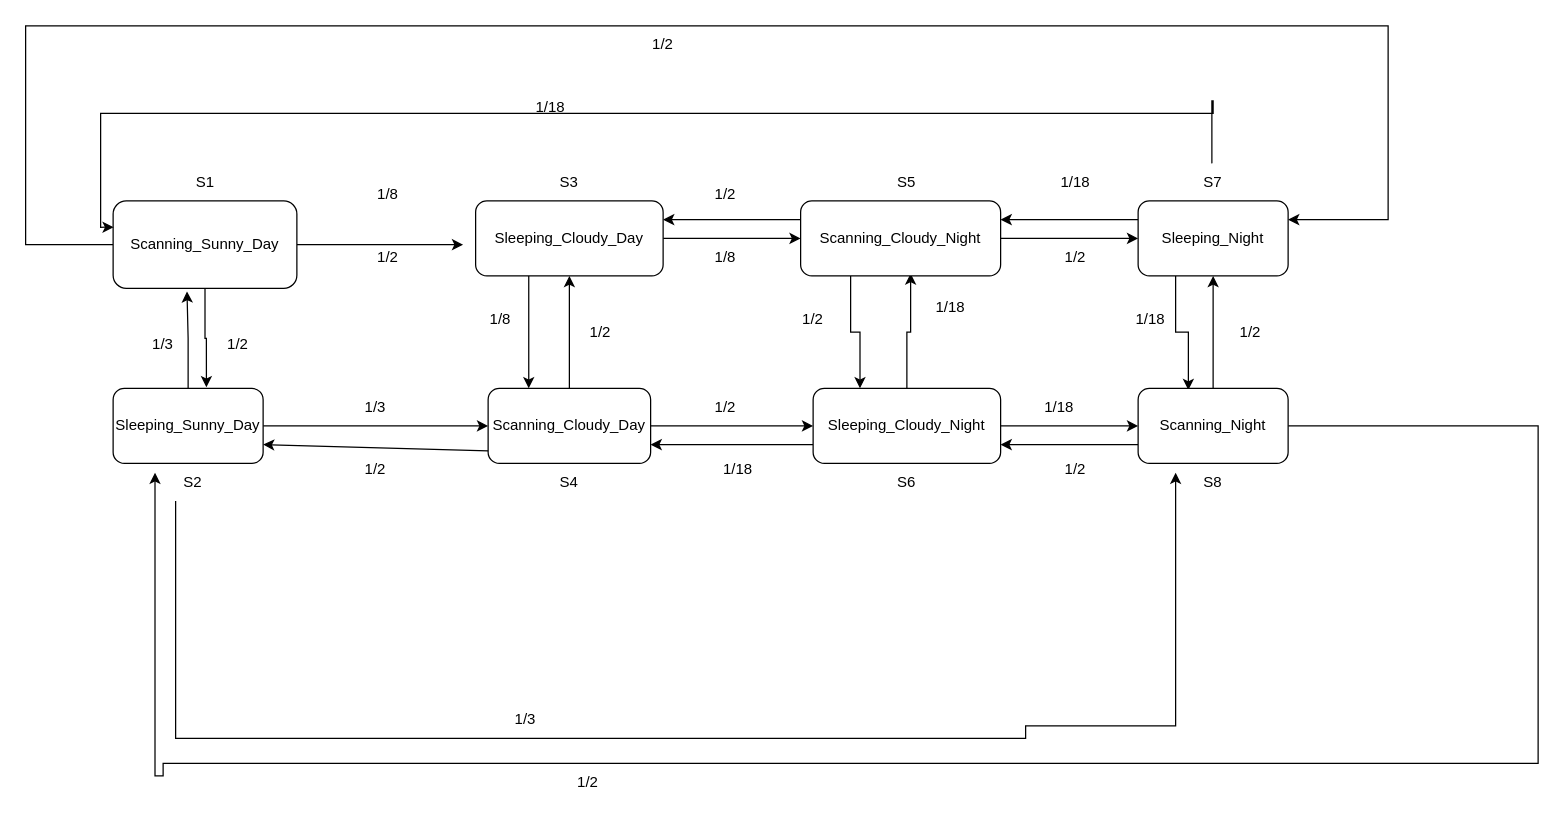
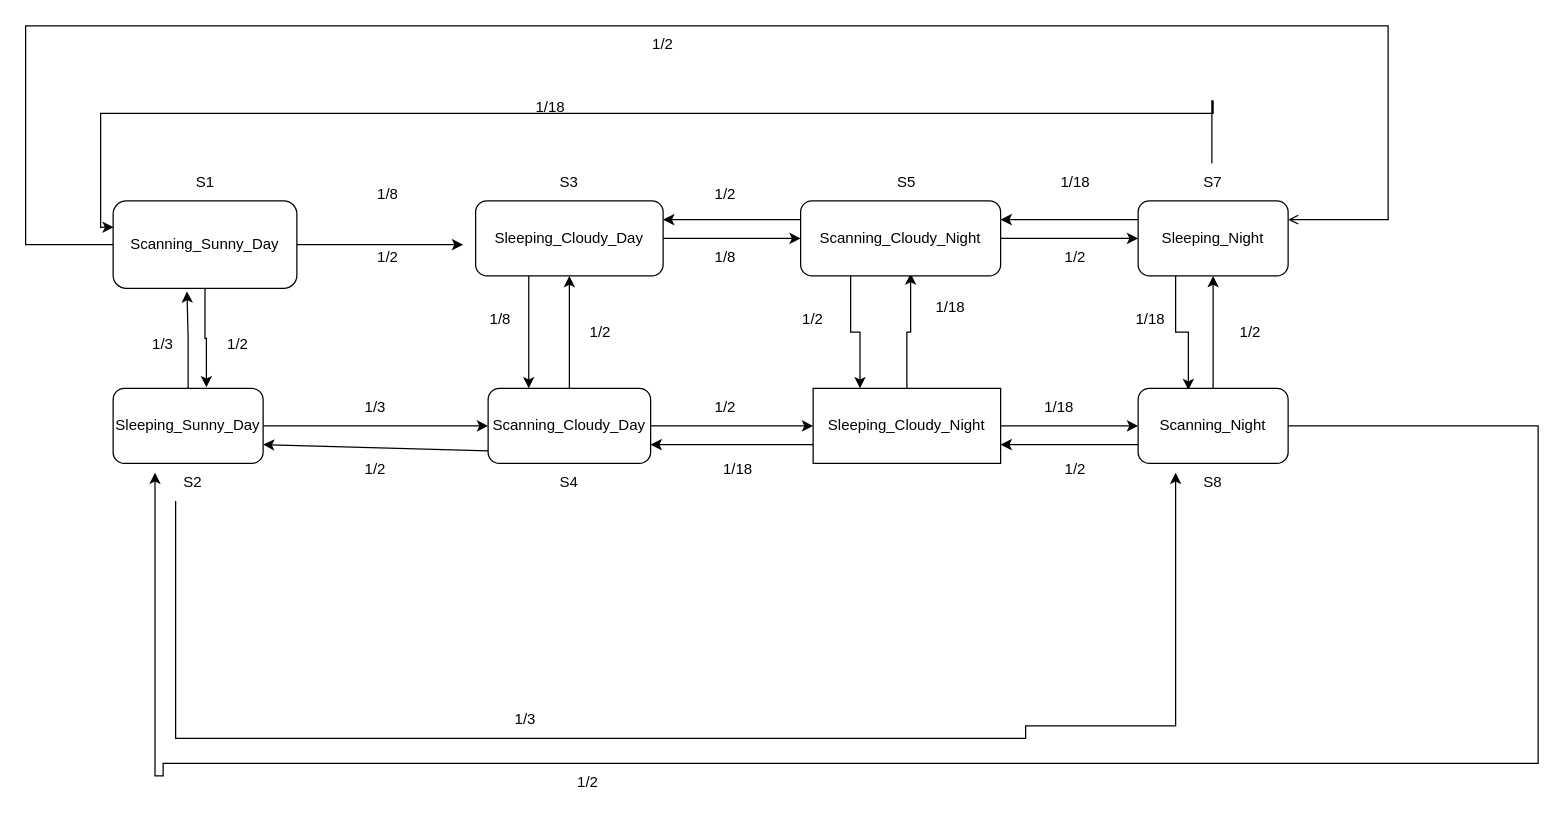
(1298, 219) -> (1295, 219)
(907, 426) -> (907, 426)
(907, 482) -> none
